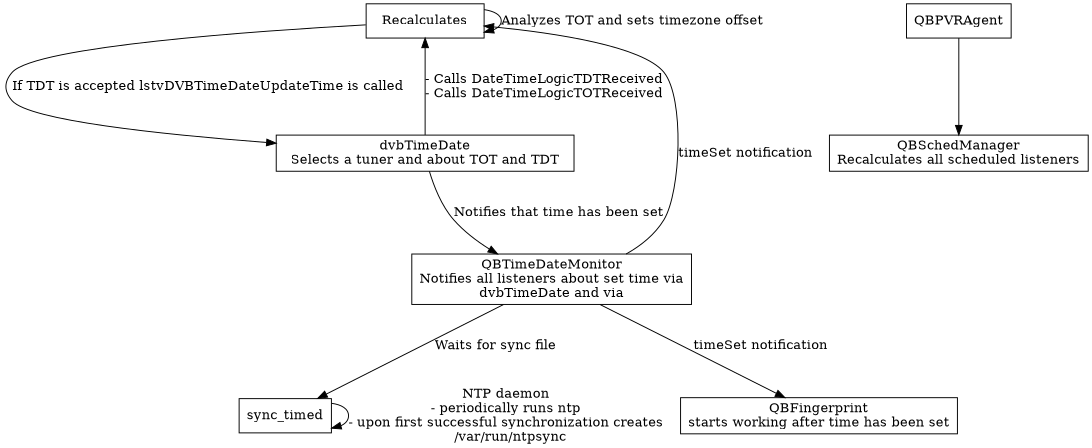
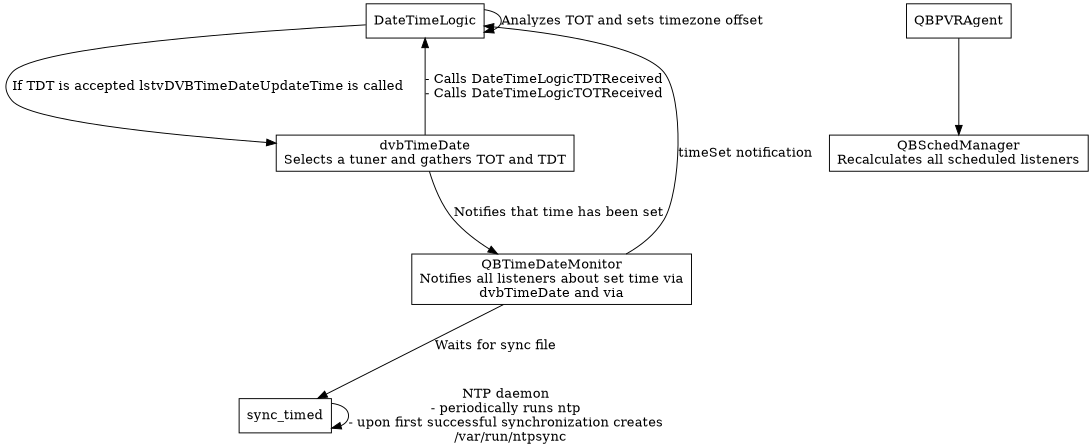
(425, 21) -> (425, 21)
(425, 160) -> (425, 160)
(819, 416) -> none
